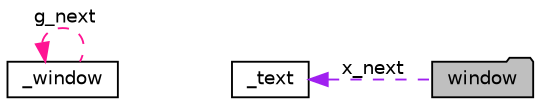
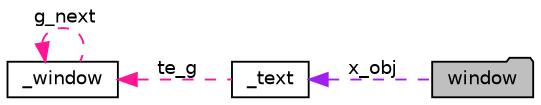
(370, 69) -> (370, 69)
none -> (185, 80)
